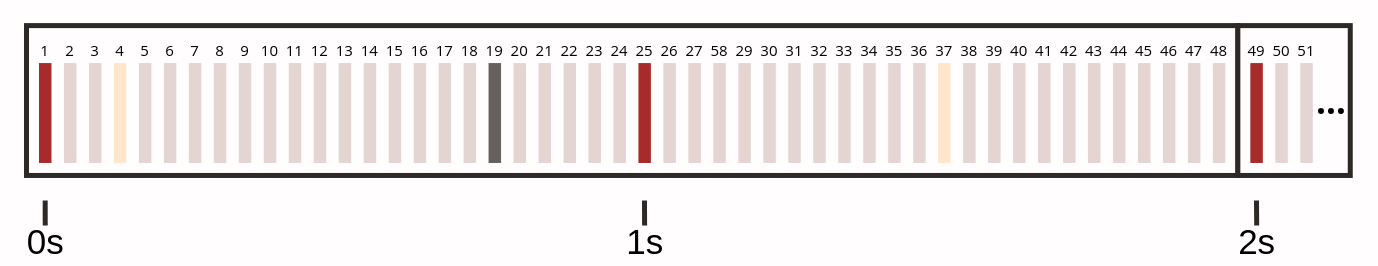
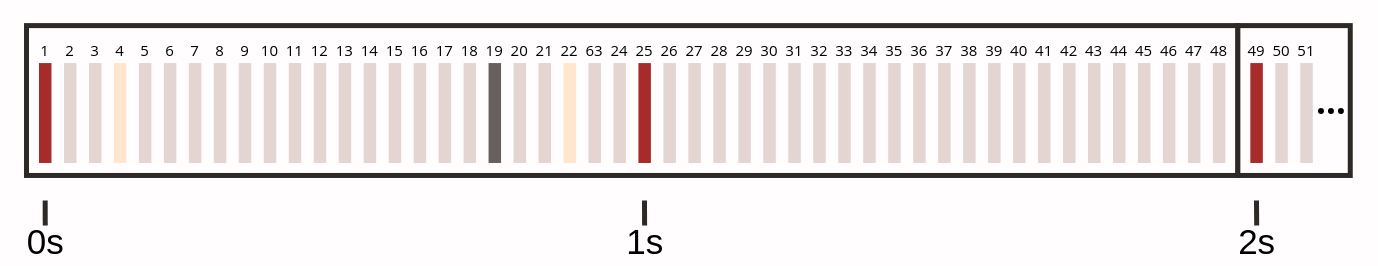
(594, 41) -> (594, 41)
(719, 41) -> (719, 41)
(569, 113) -> (569, 113)
(944, 113) -> (944, 113)
